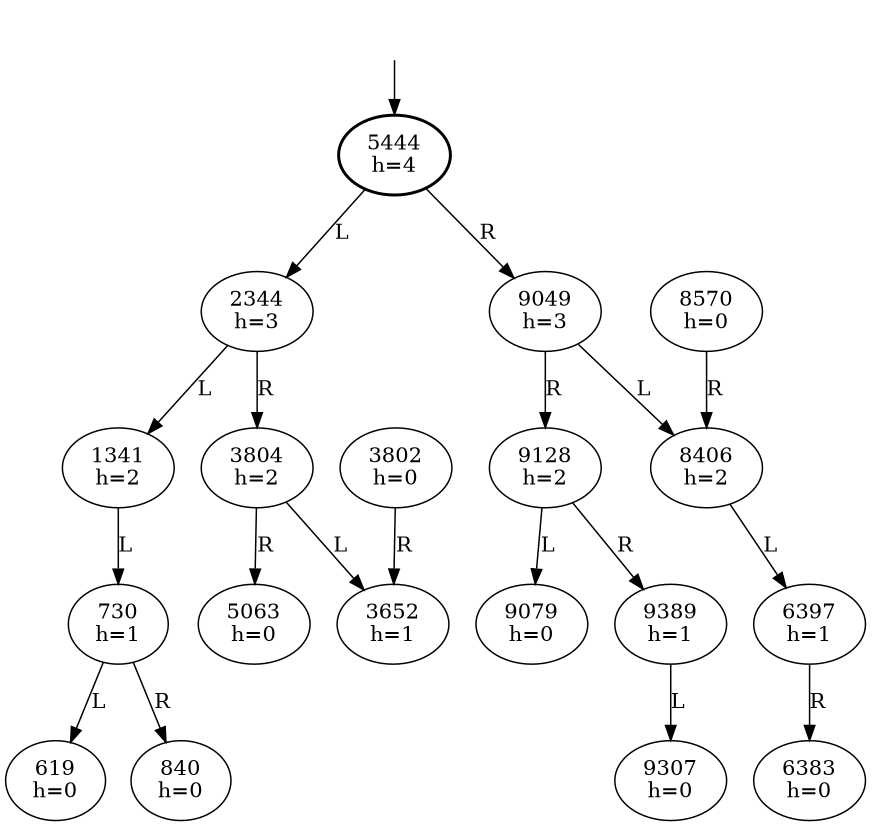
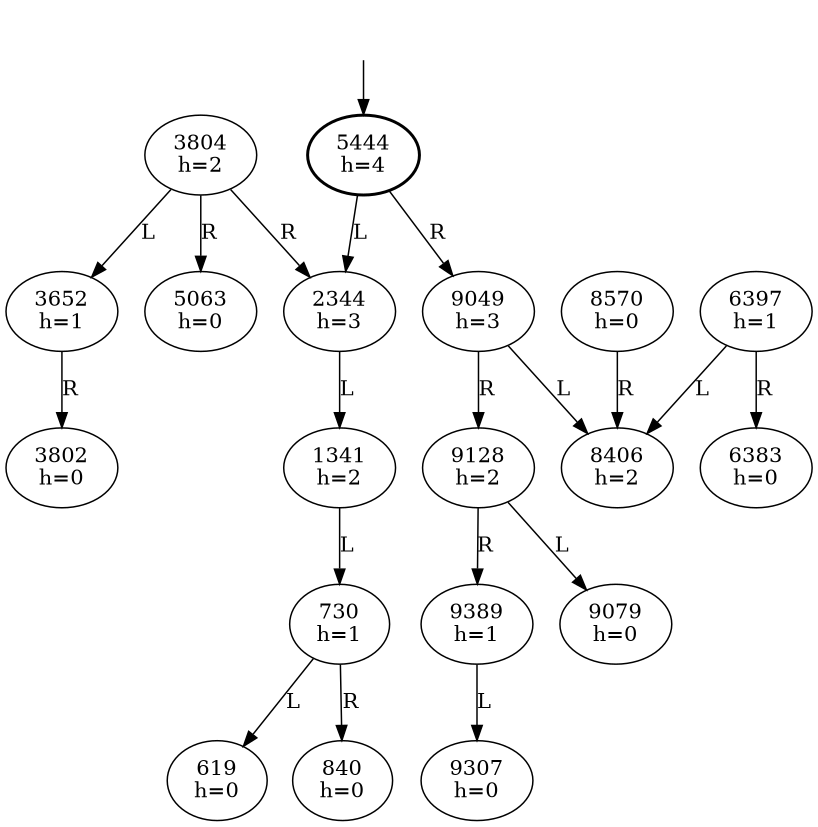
(257, 382) -> (265, 228)
(395, 538) -> (62, 382)
(754, 540) -> (692, 384)
